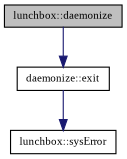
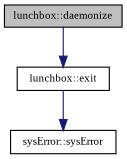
(63, 79) -> (63, 79)
(63, 142) -> (63, 142)
